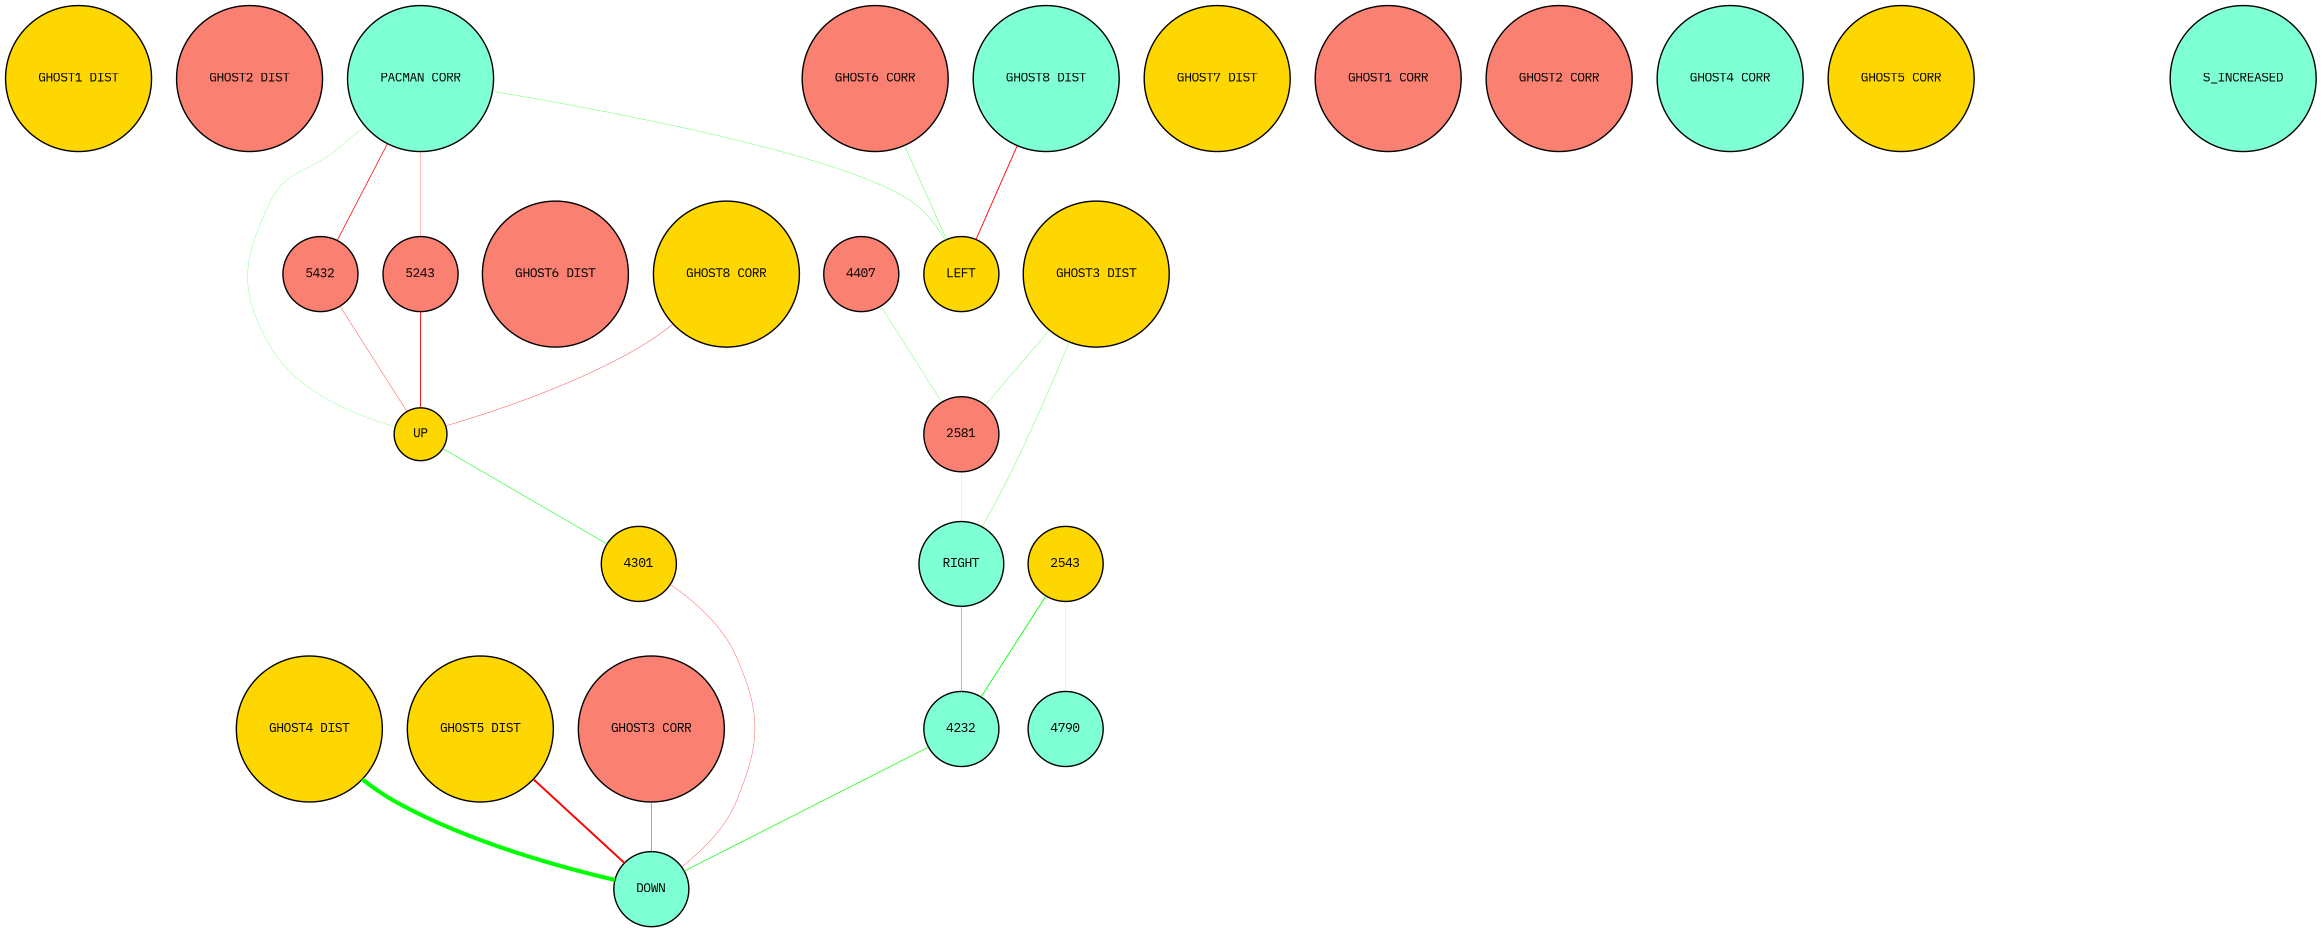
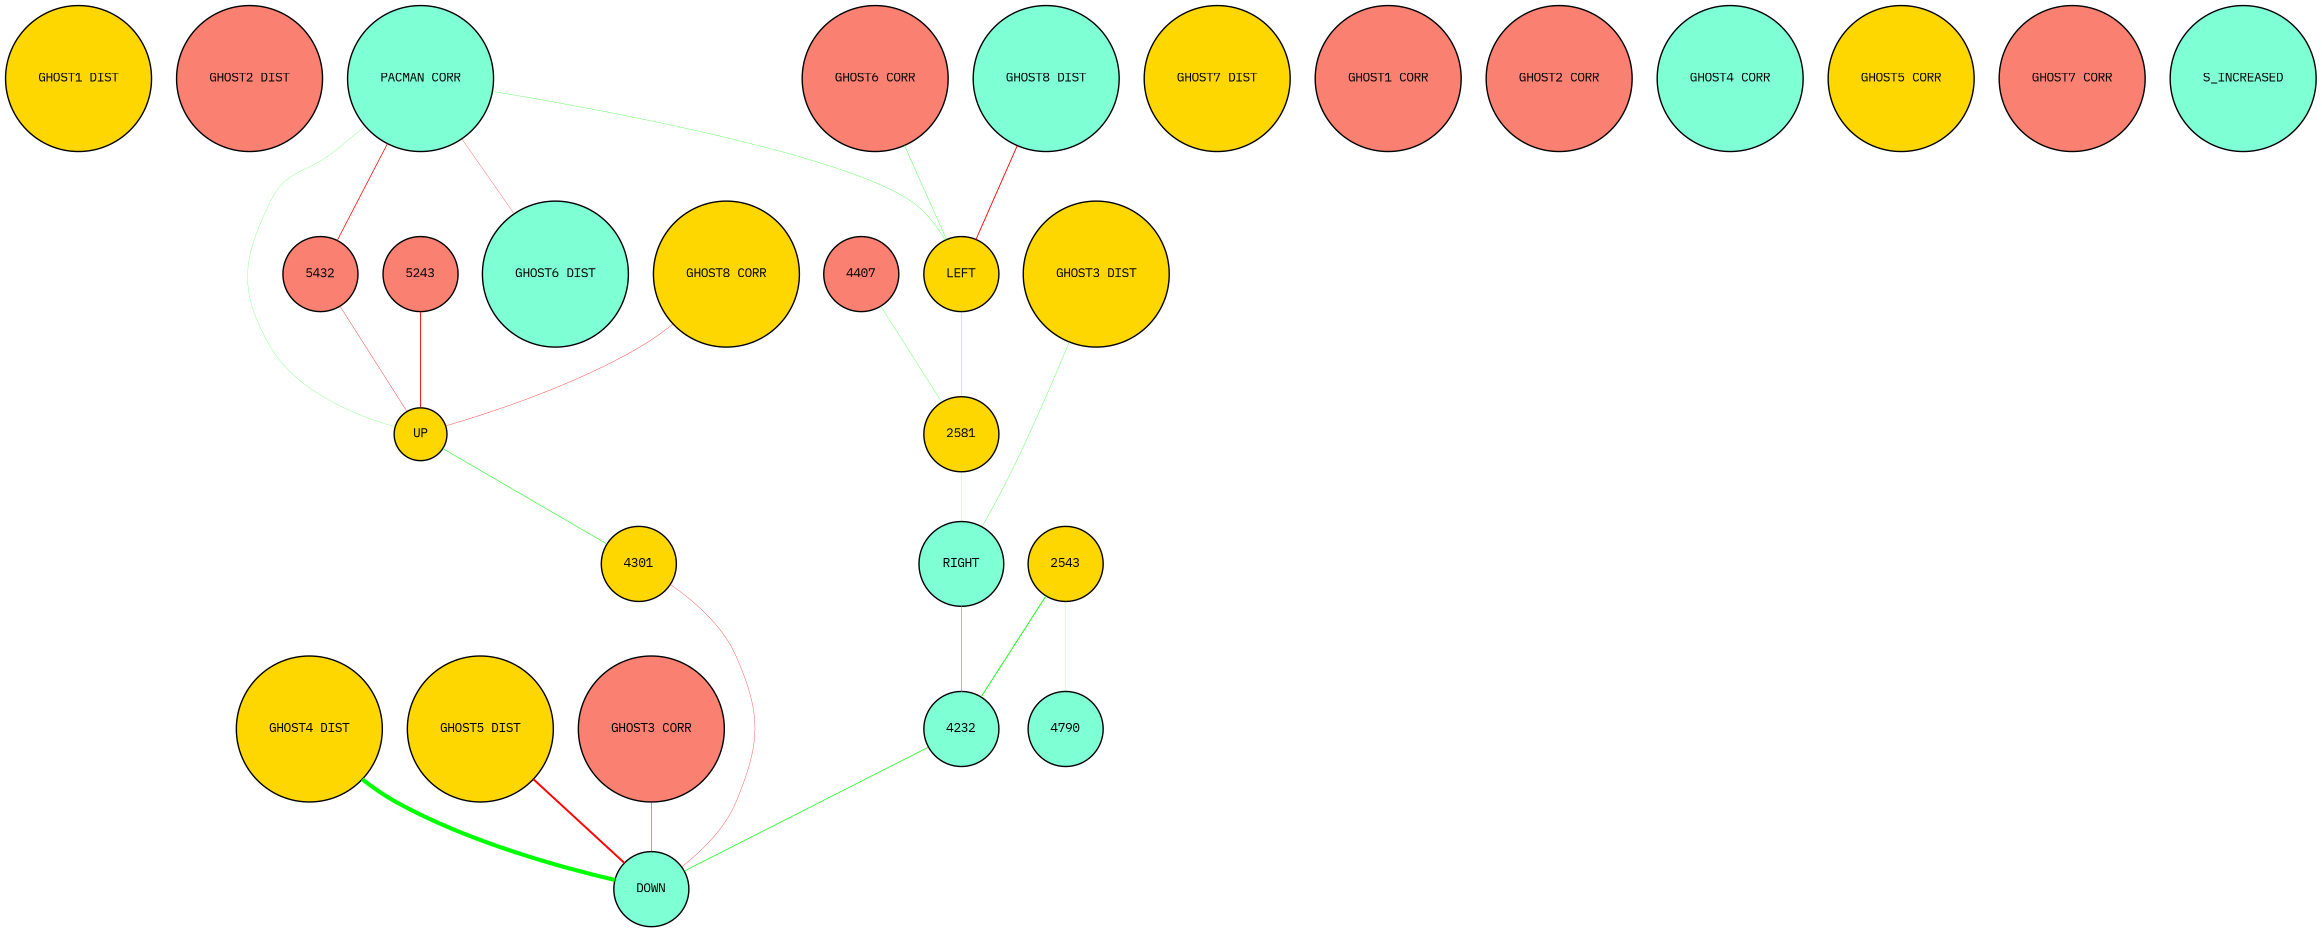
none -> (2072, 79)
(421, 194) -> (488, 176)
(555, 274) -> (555, 274)
(1017, 367) -> (961, 354)
(961, 434) -> (961, 434)
